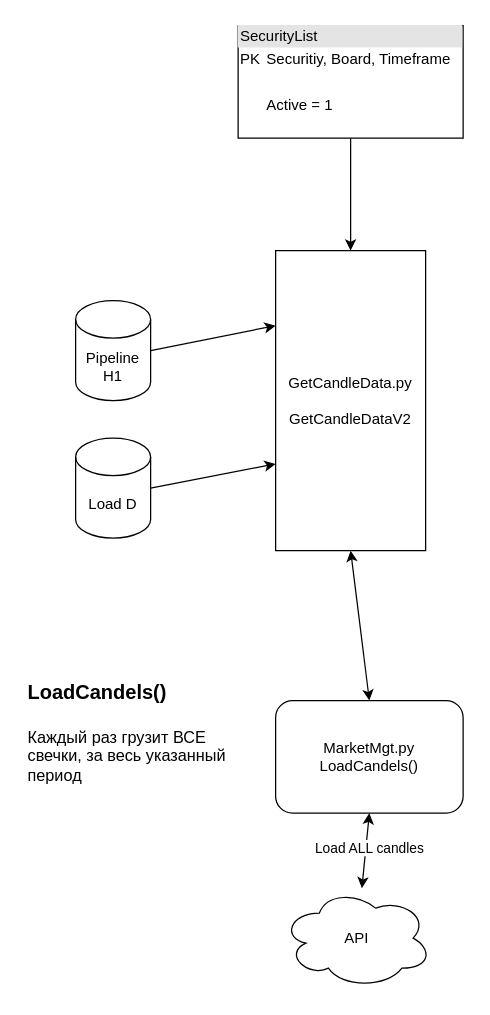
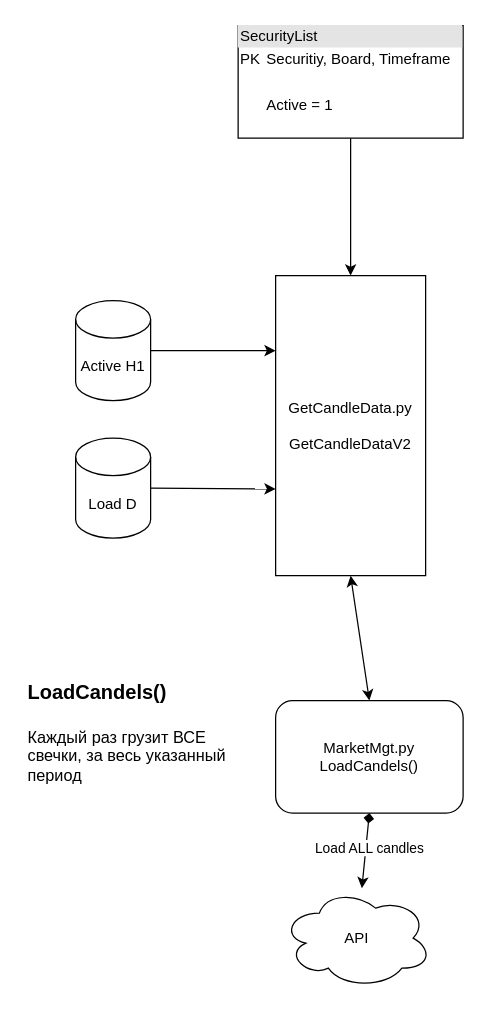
(113, 367) -> (113, 367)
(351, 401) -> (351, 426)
(368, 823) -> (368, 824)
